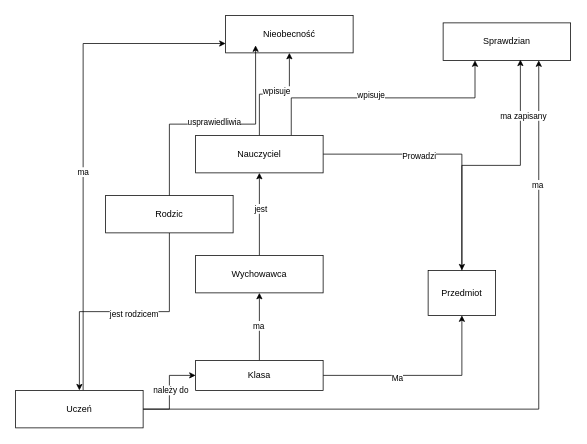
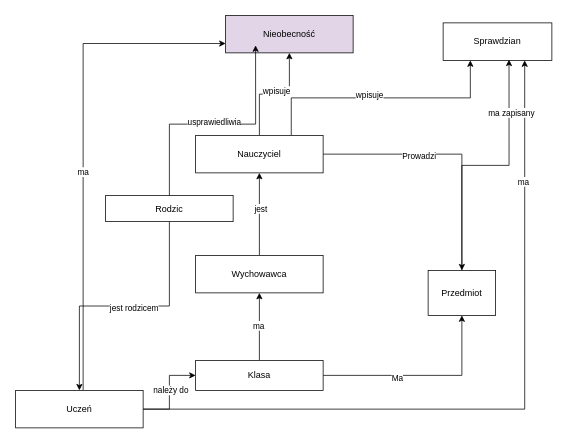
(289, 34) -> (289, 34)
(507, 42) -> (497, 42)
(169, 214) -> (169, 209)
